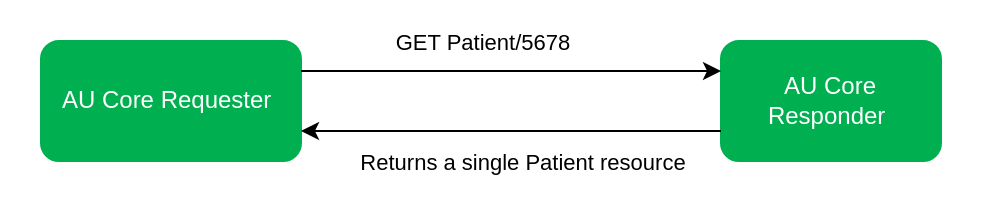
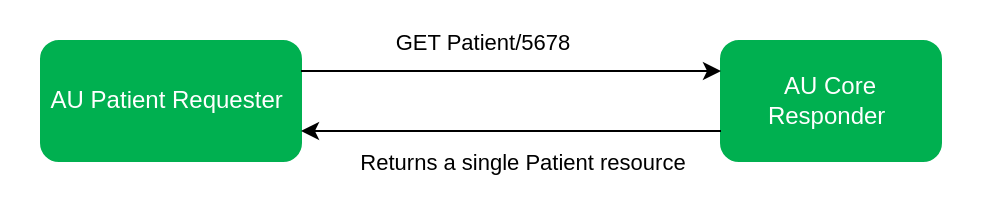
(171, 101) -> (171, 101)
